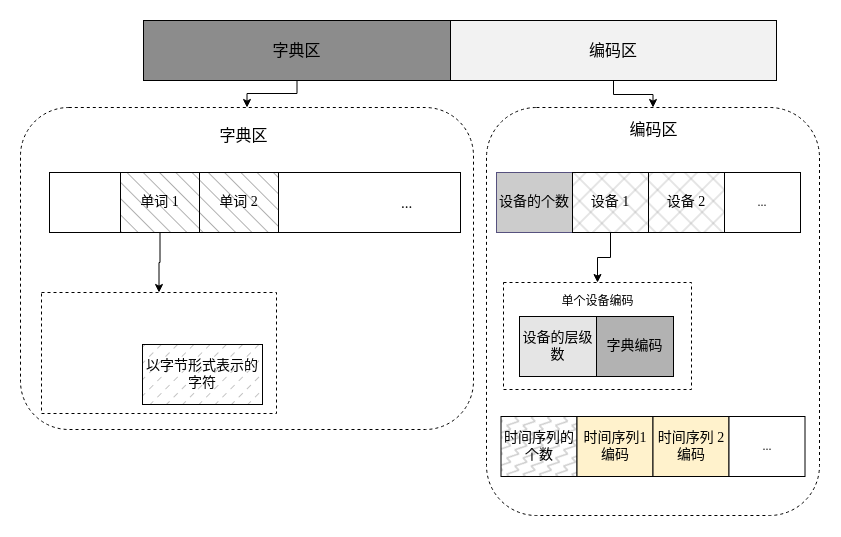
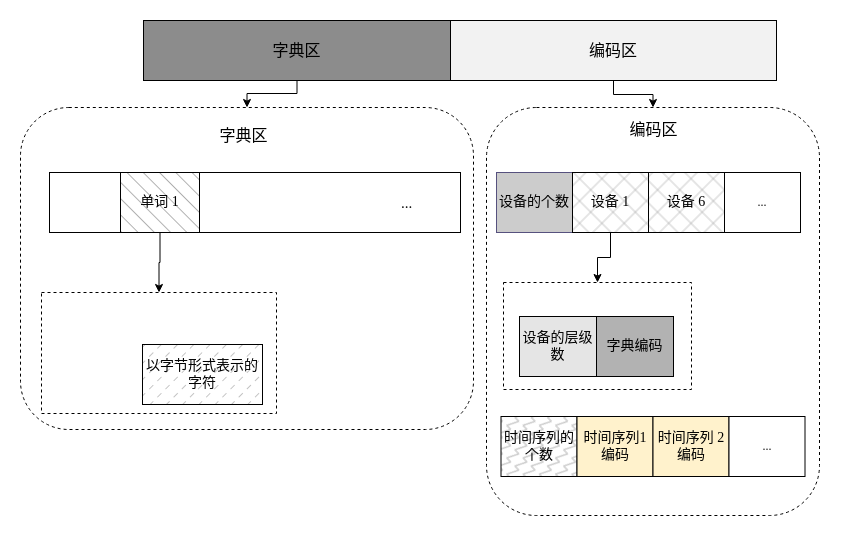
(239, 203) -> none
(687, 203) -> (687, 203)
(598, 302) -> none
